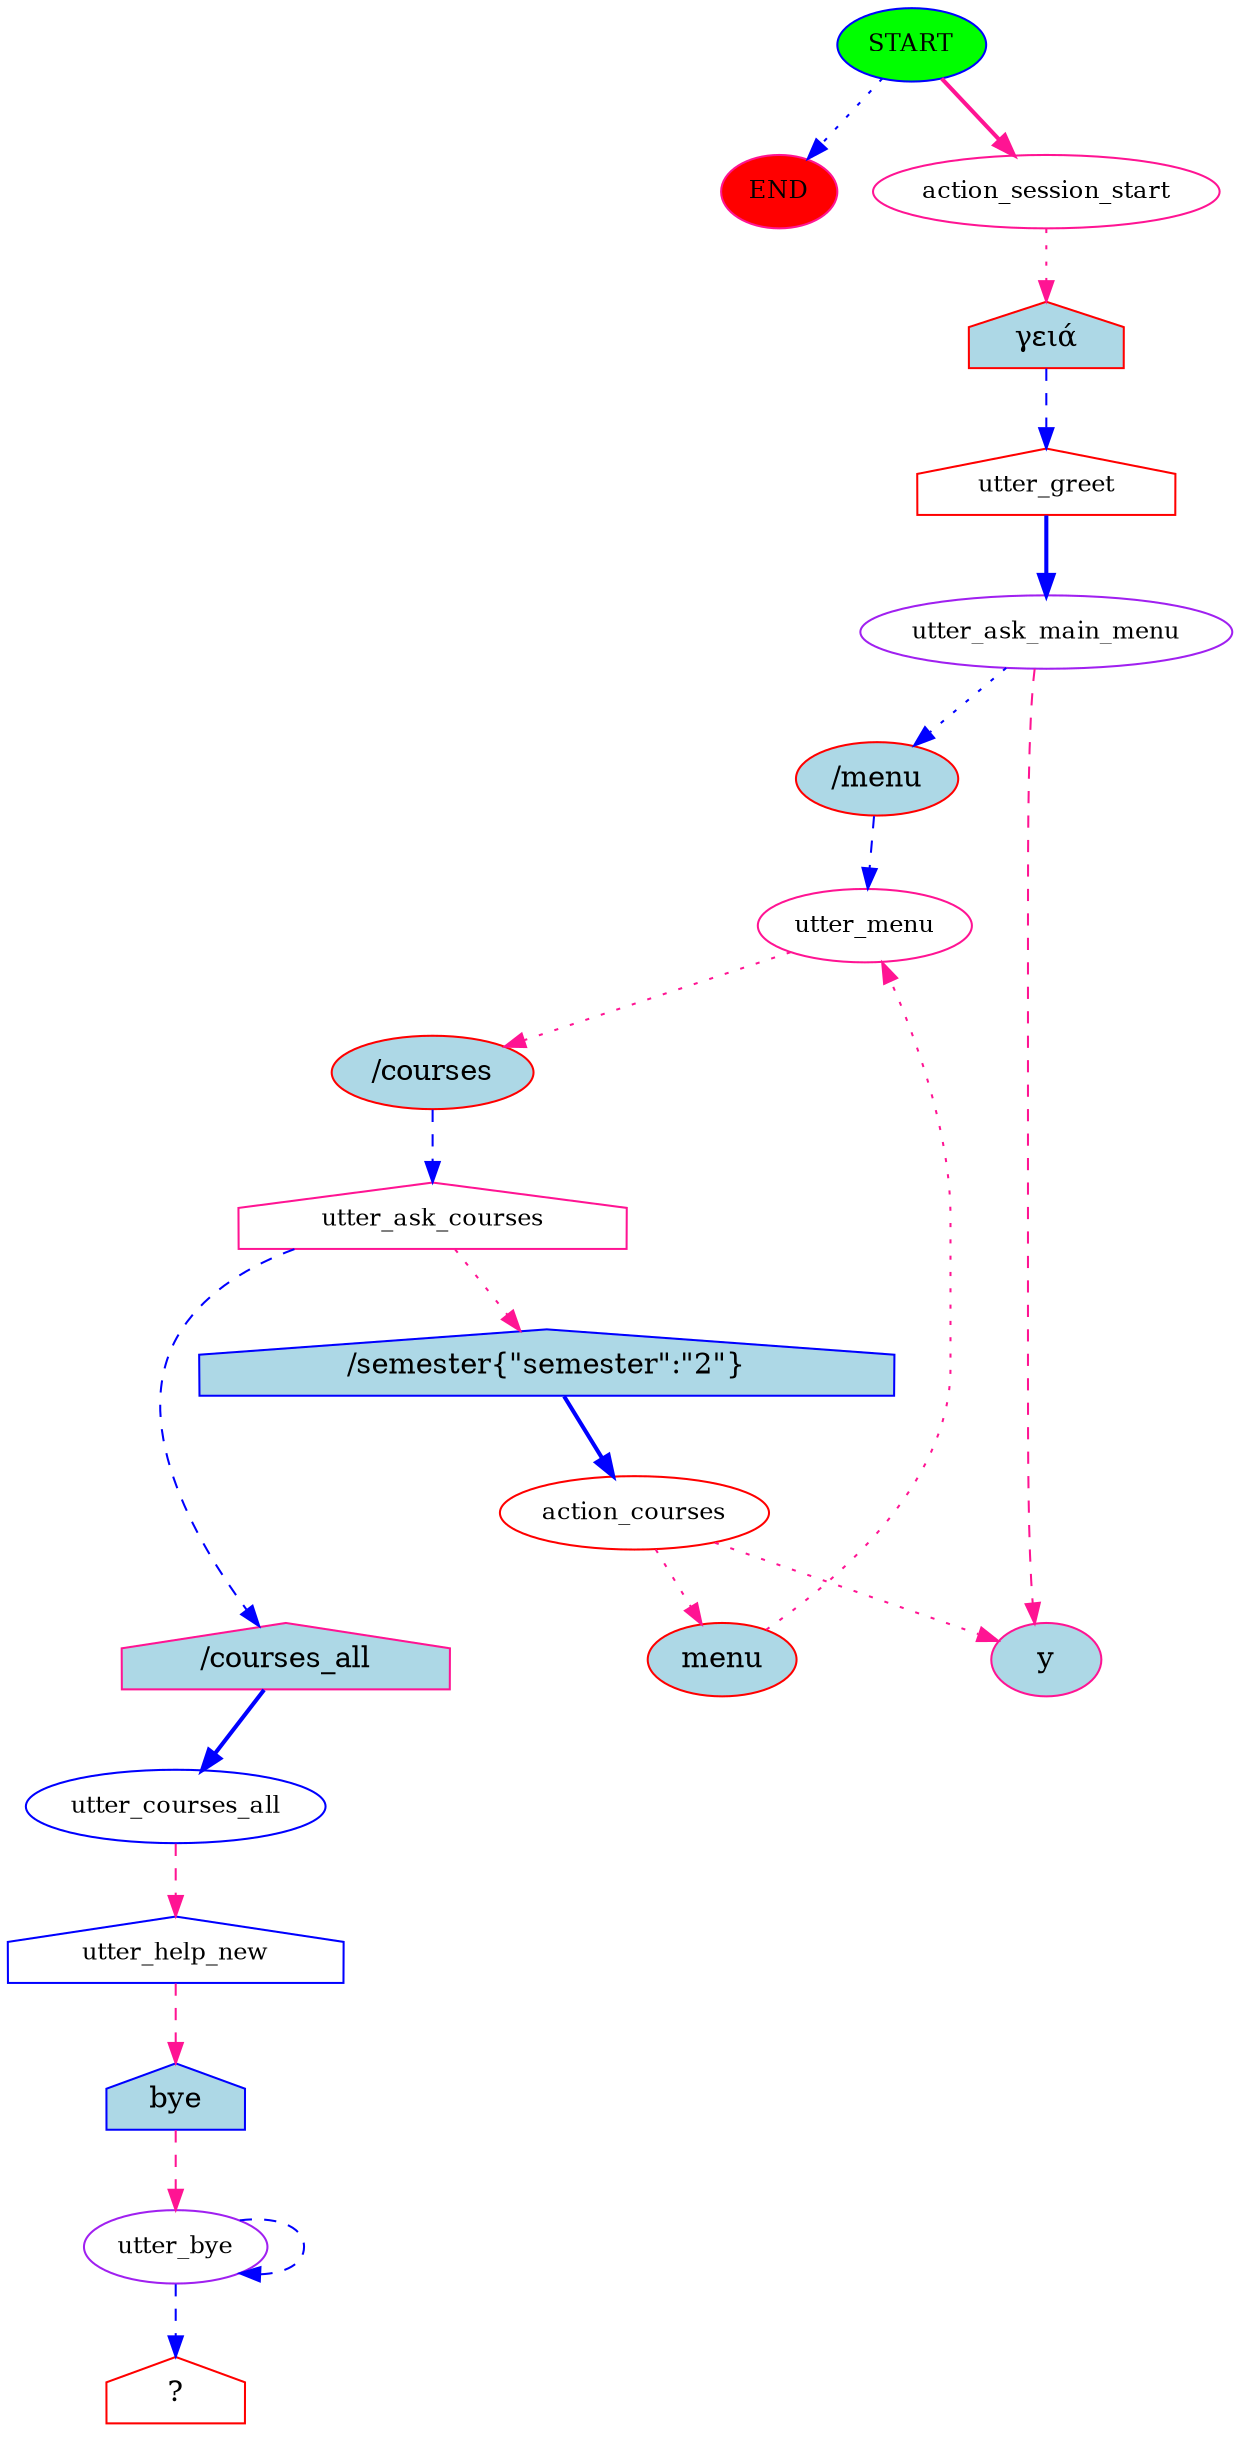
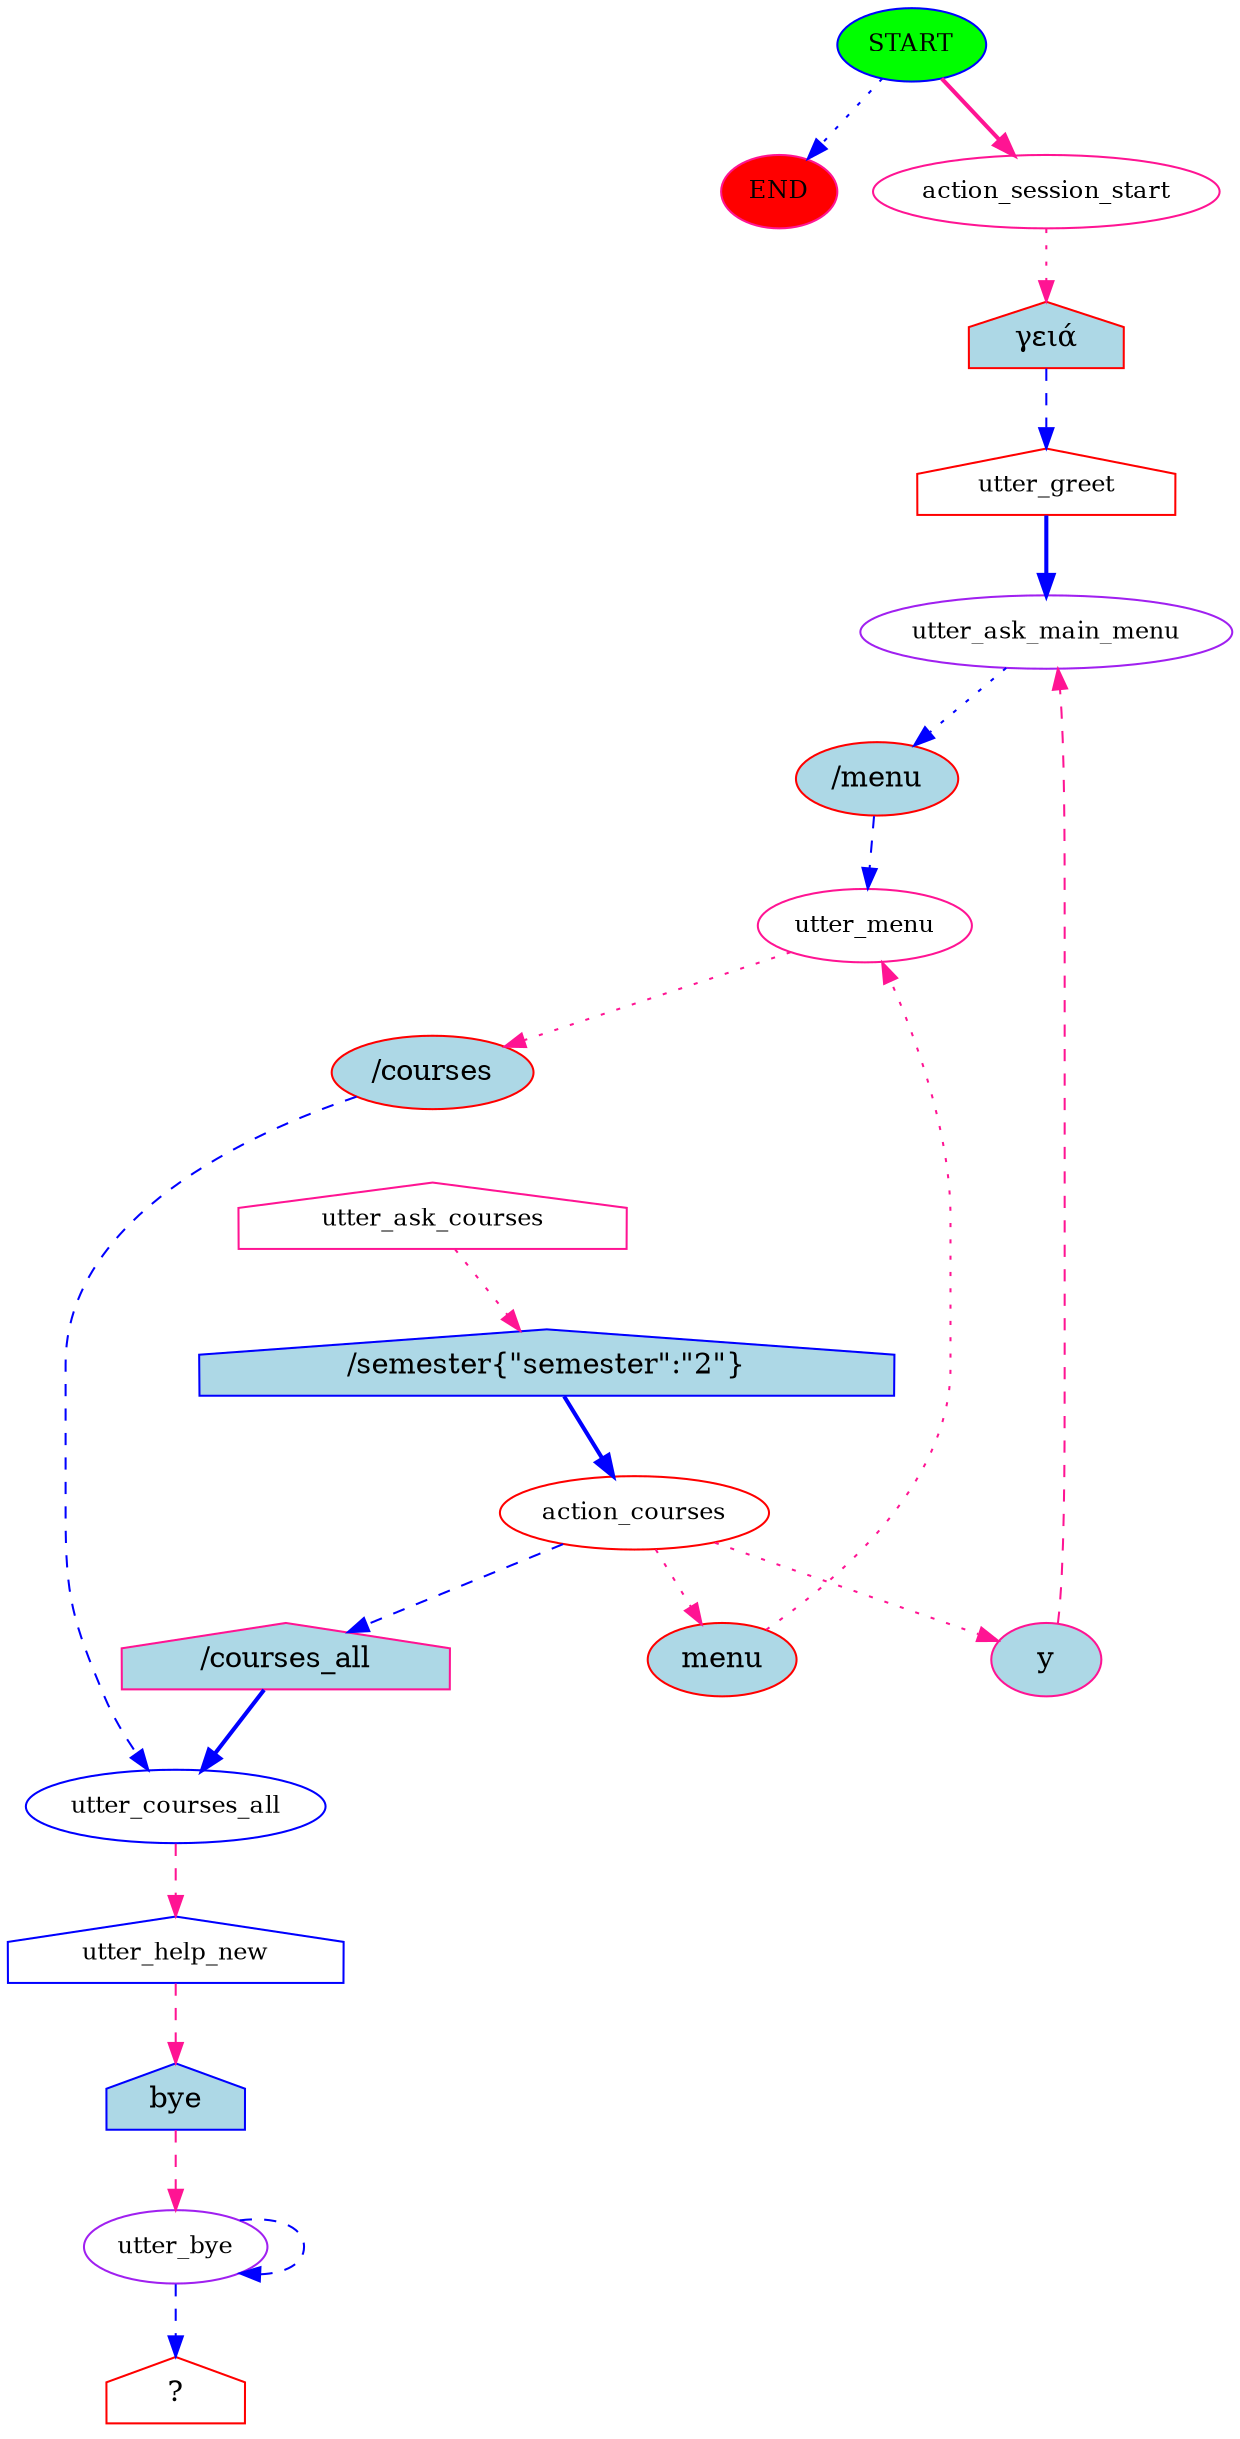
(433, 1136) -> (67, 1356)
(1028, 1136) -> (1065, 1157)
(161, 1408) -> (465, 1584)
